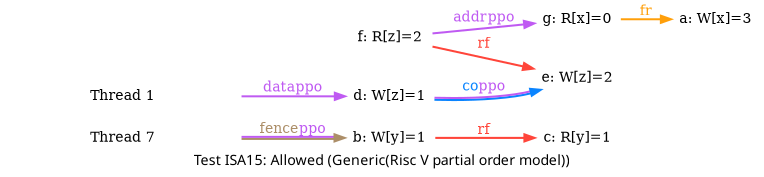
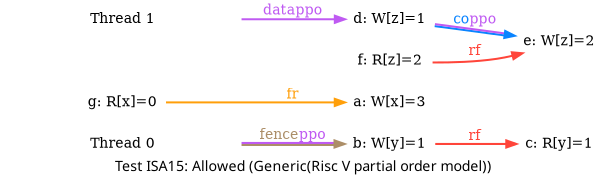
(478, 29) -> none
(123, 138) -> (123, 144)
